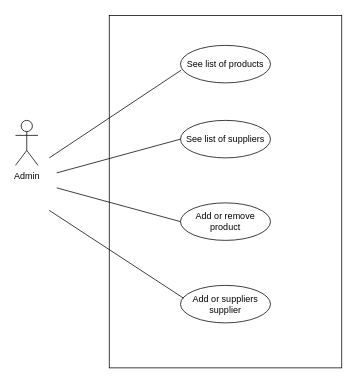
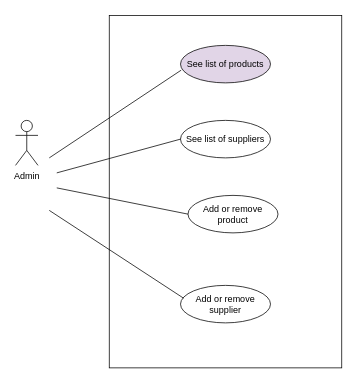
(225, 64) -> (225, 64)
(225, 222) -> (233, 214)
(225, 304) -> (225, 304)
